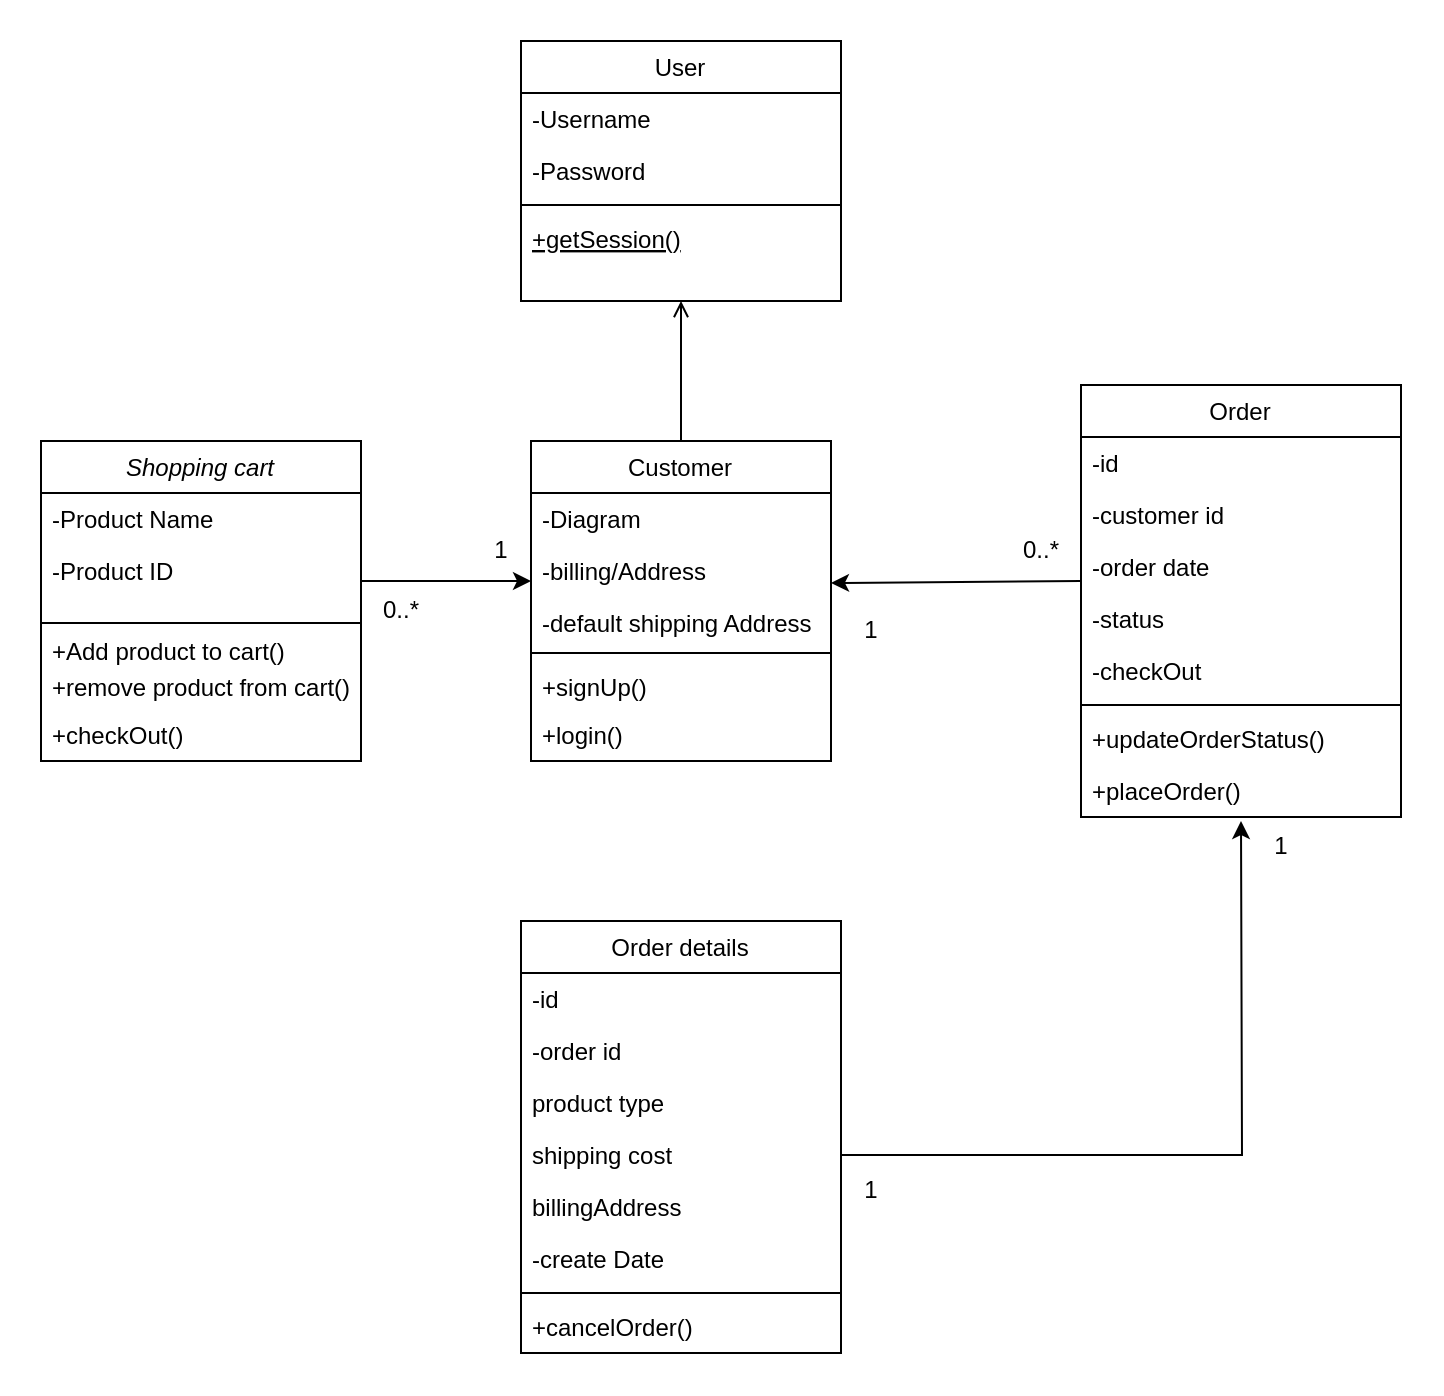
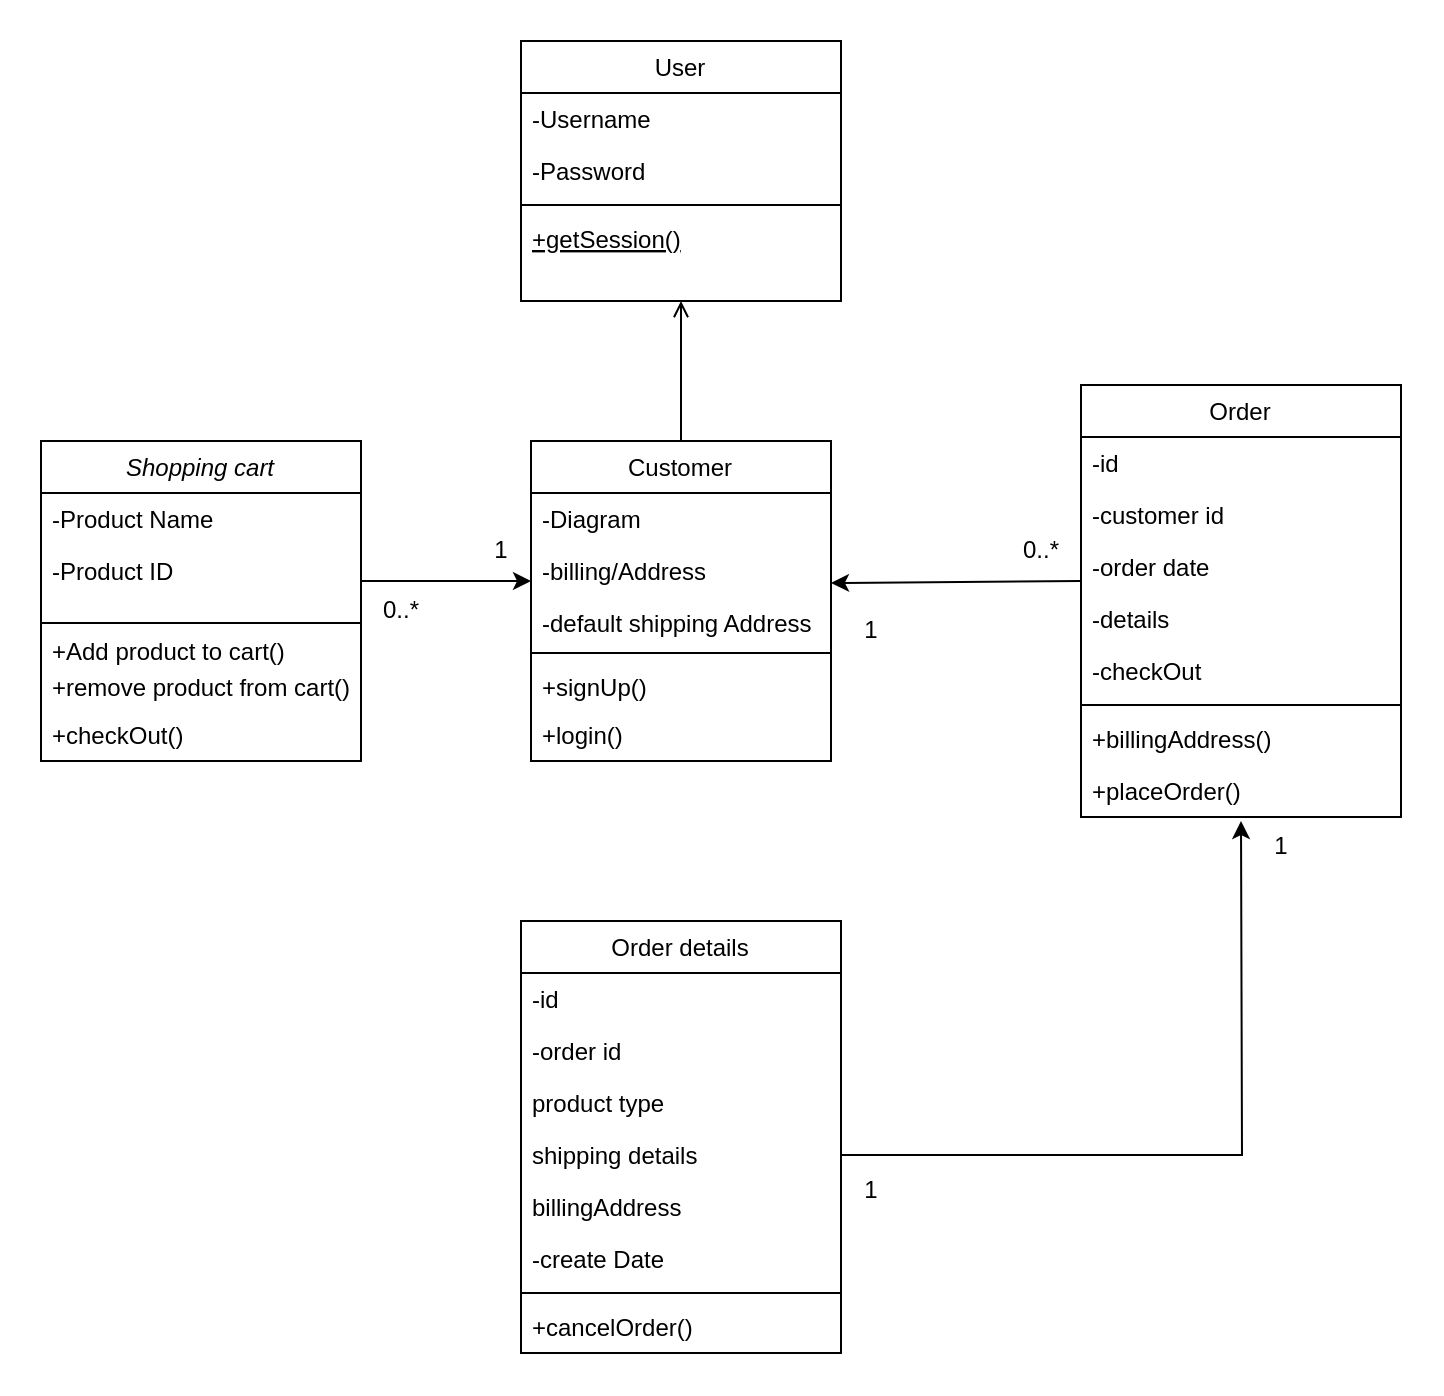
(1139, 620) -> (1140, 620)
(1226, 740) -> (1194, 740)
(610, 1156) -> (624, 1156)
